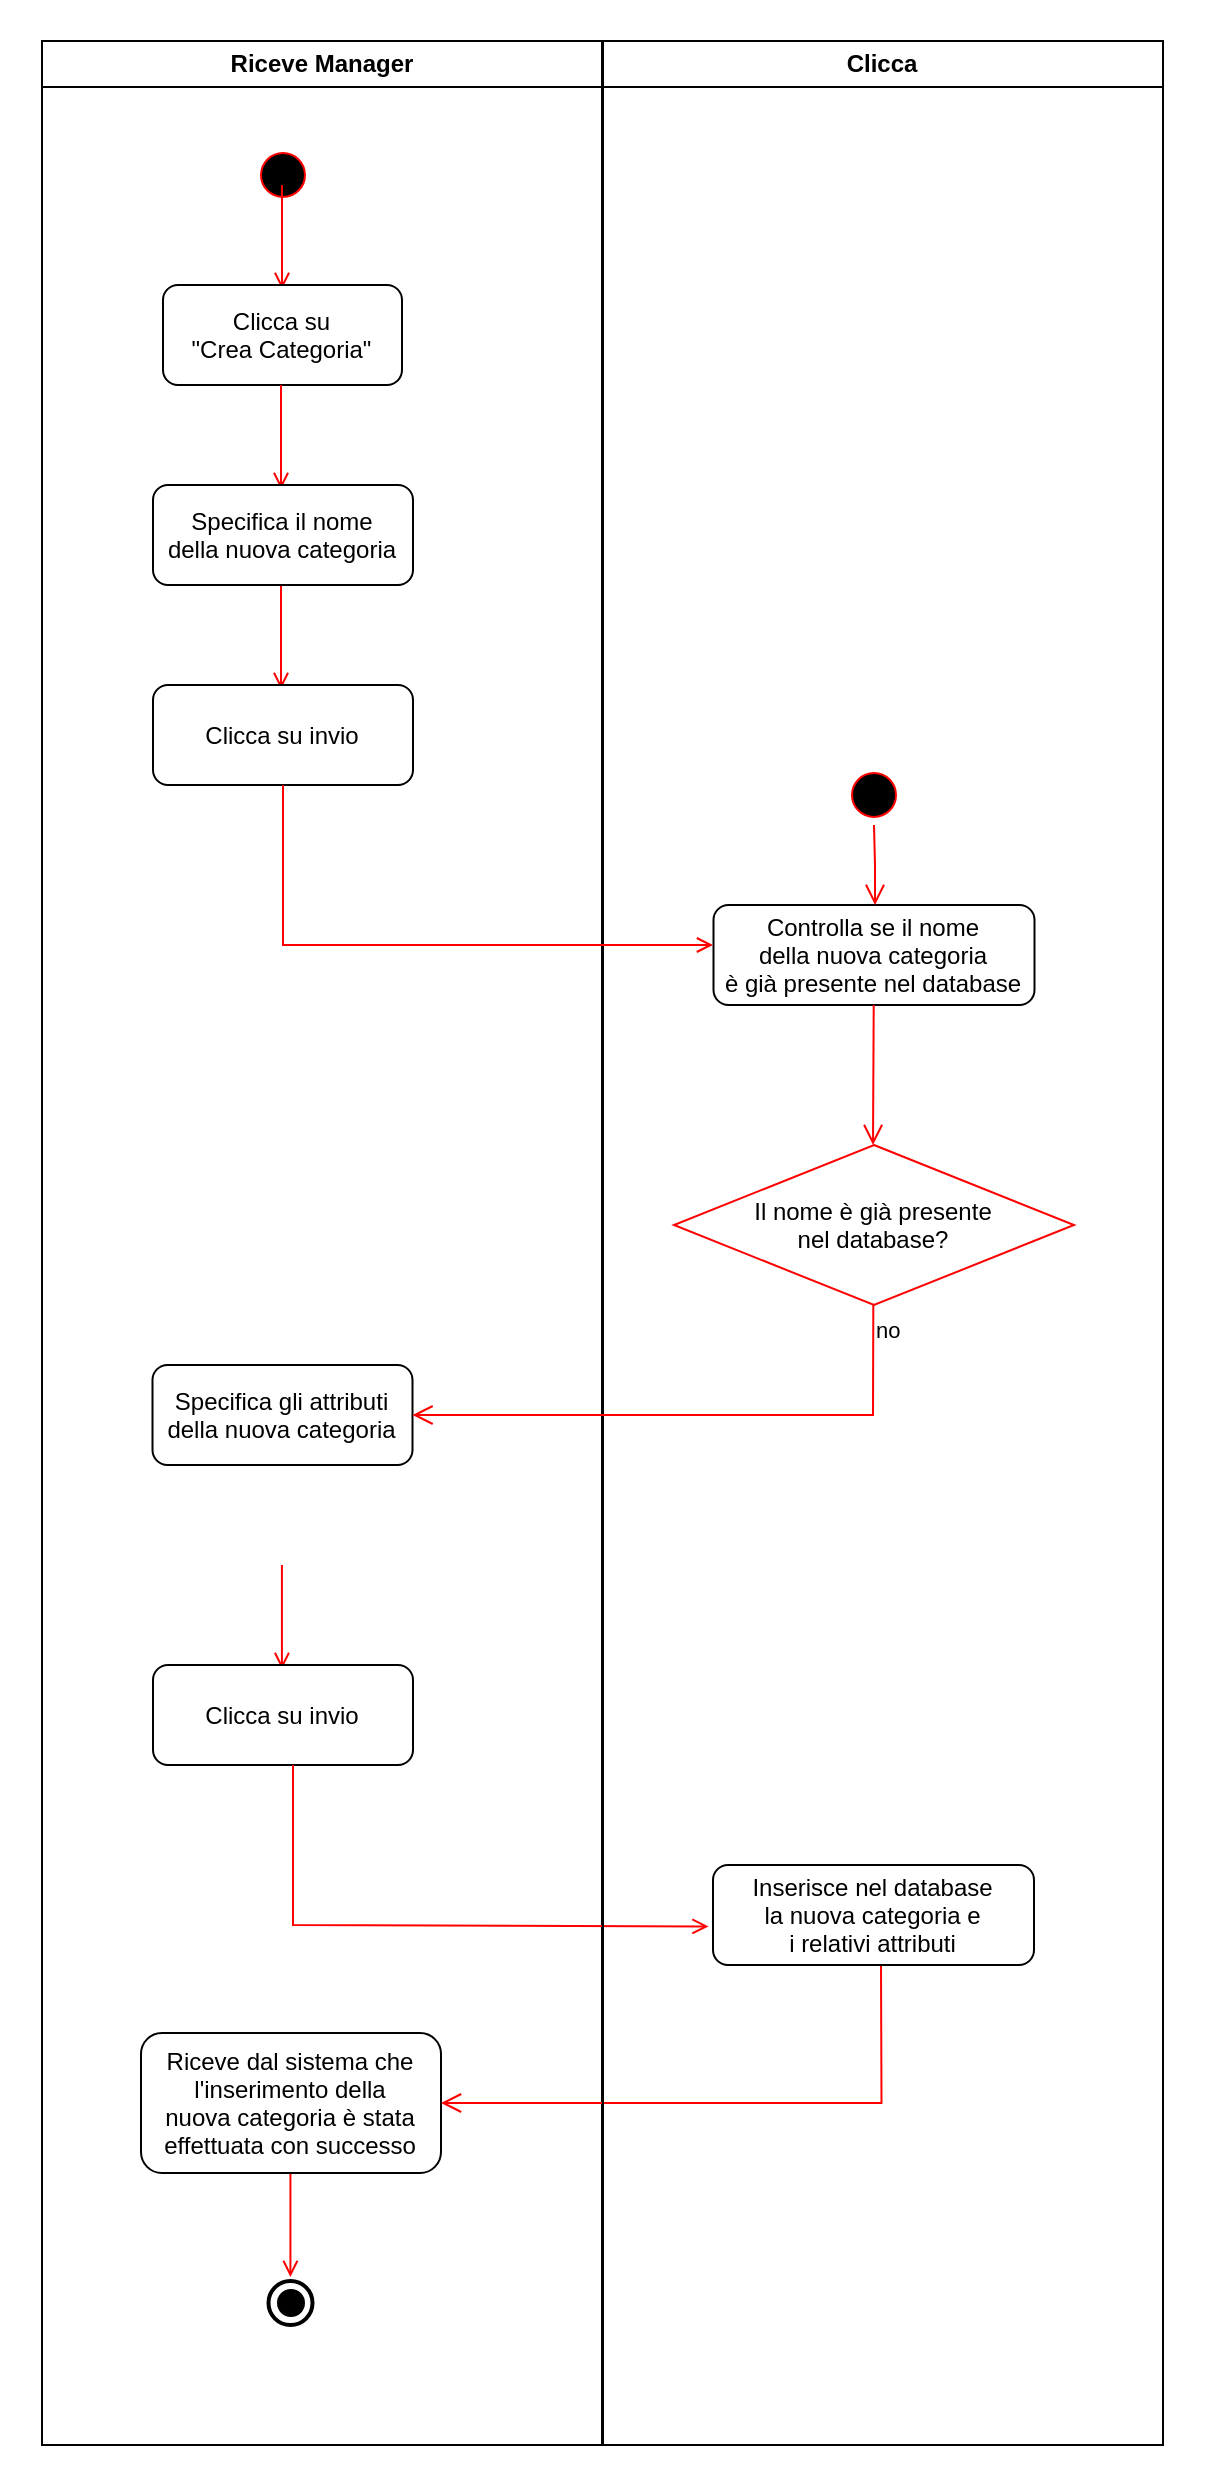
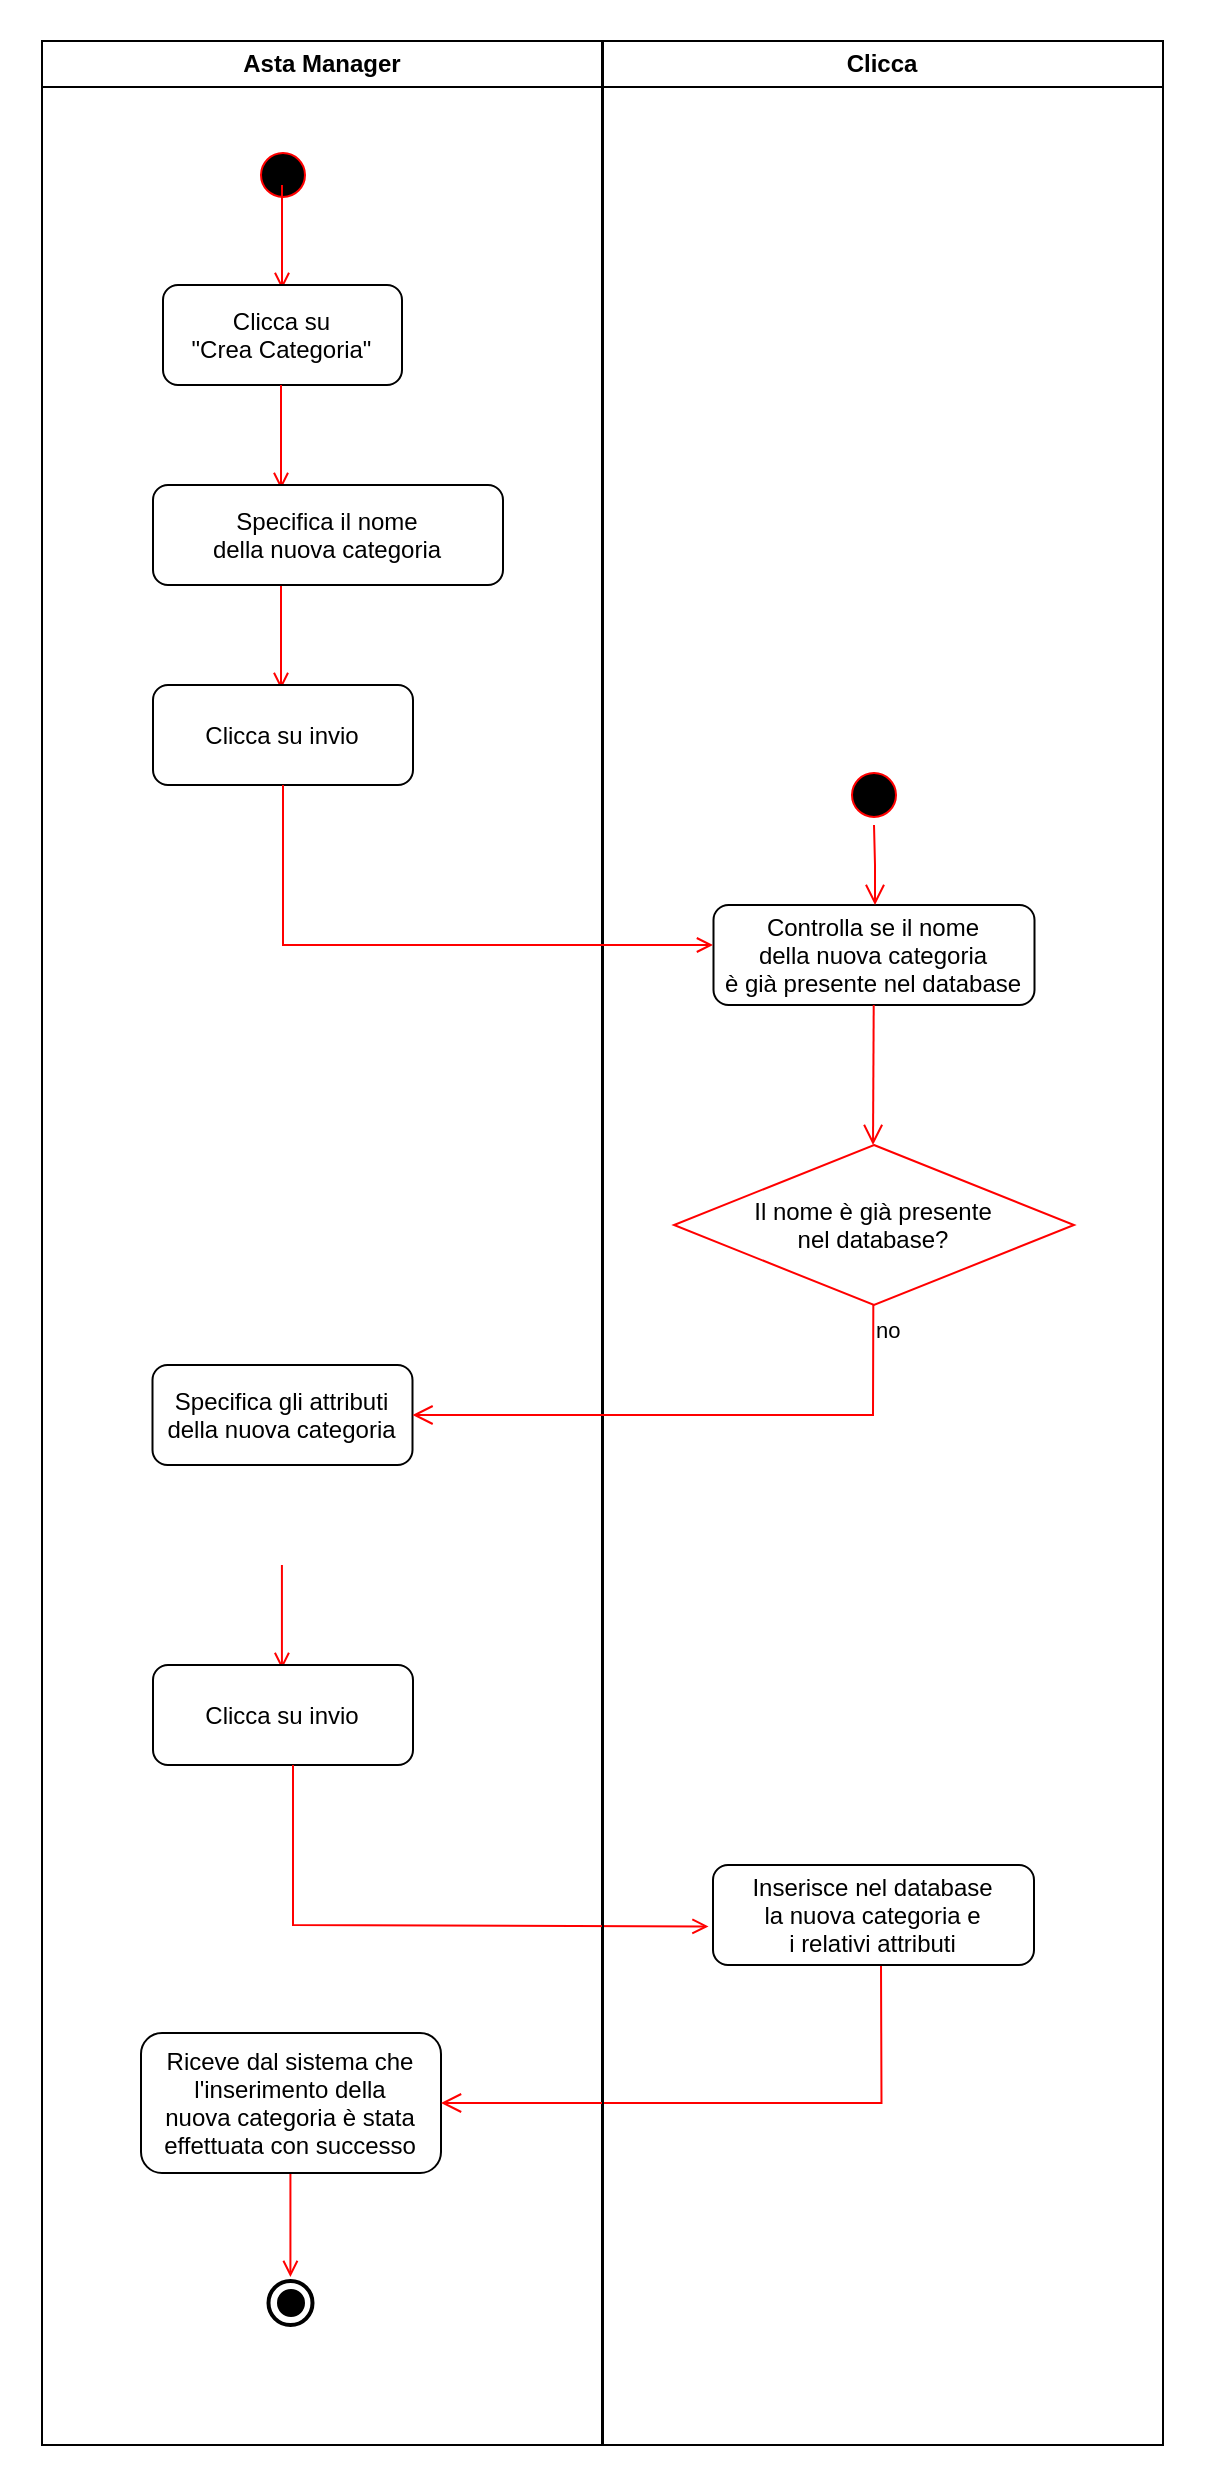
(323, 65) -> (323, 65)
(283, 535) -> (328, 535)
